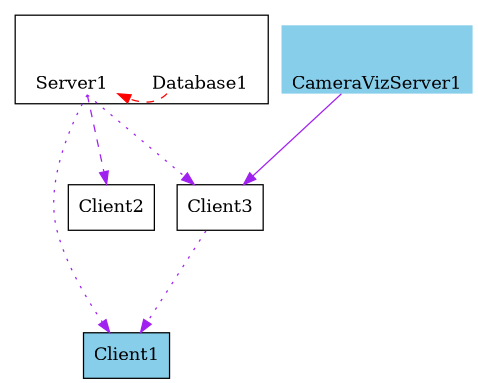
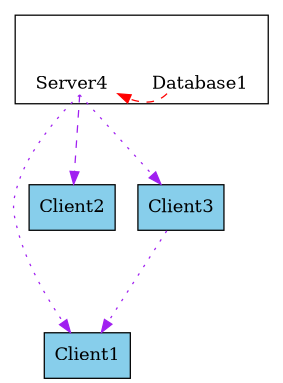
(72, 59) -> (72, 59)
(377, 59) -> none
(111, 208) -> (72, 208)
(220, 208) -> (181, 208)
